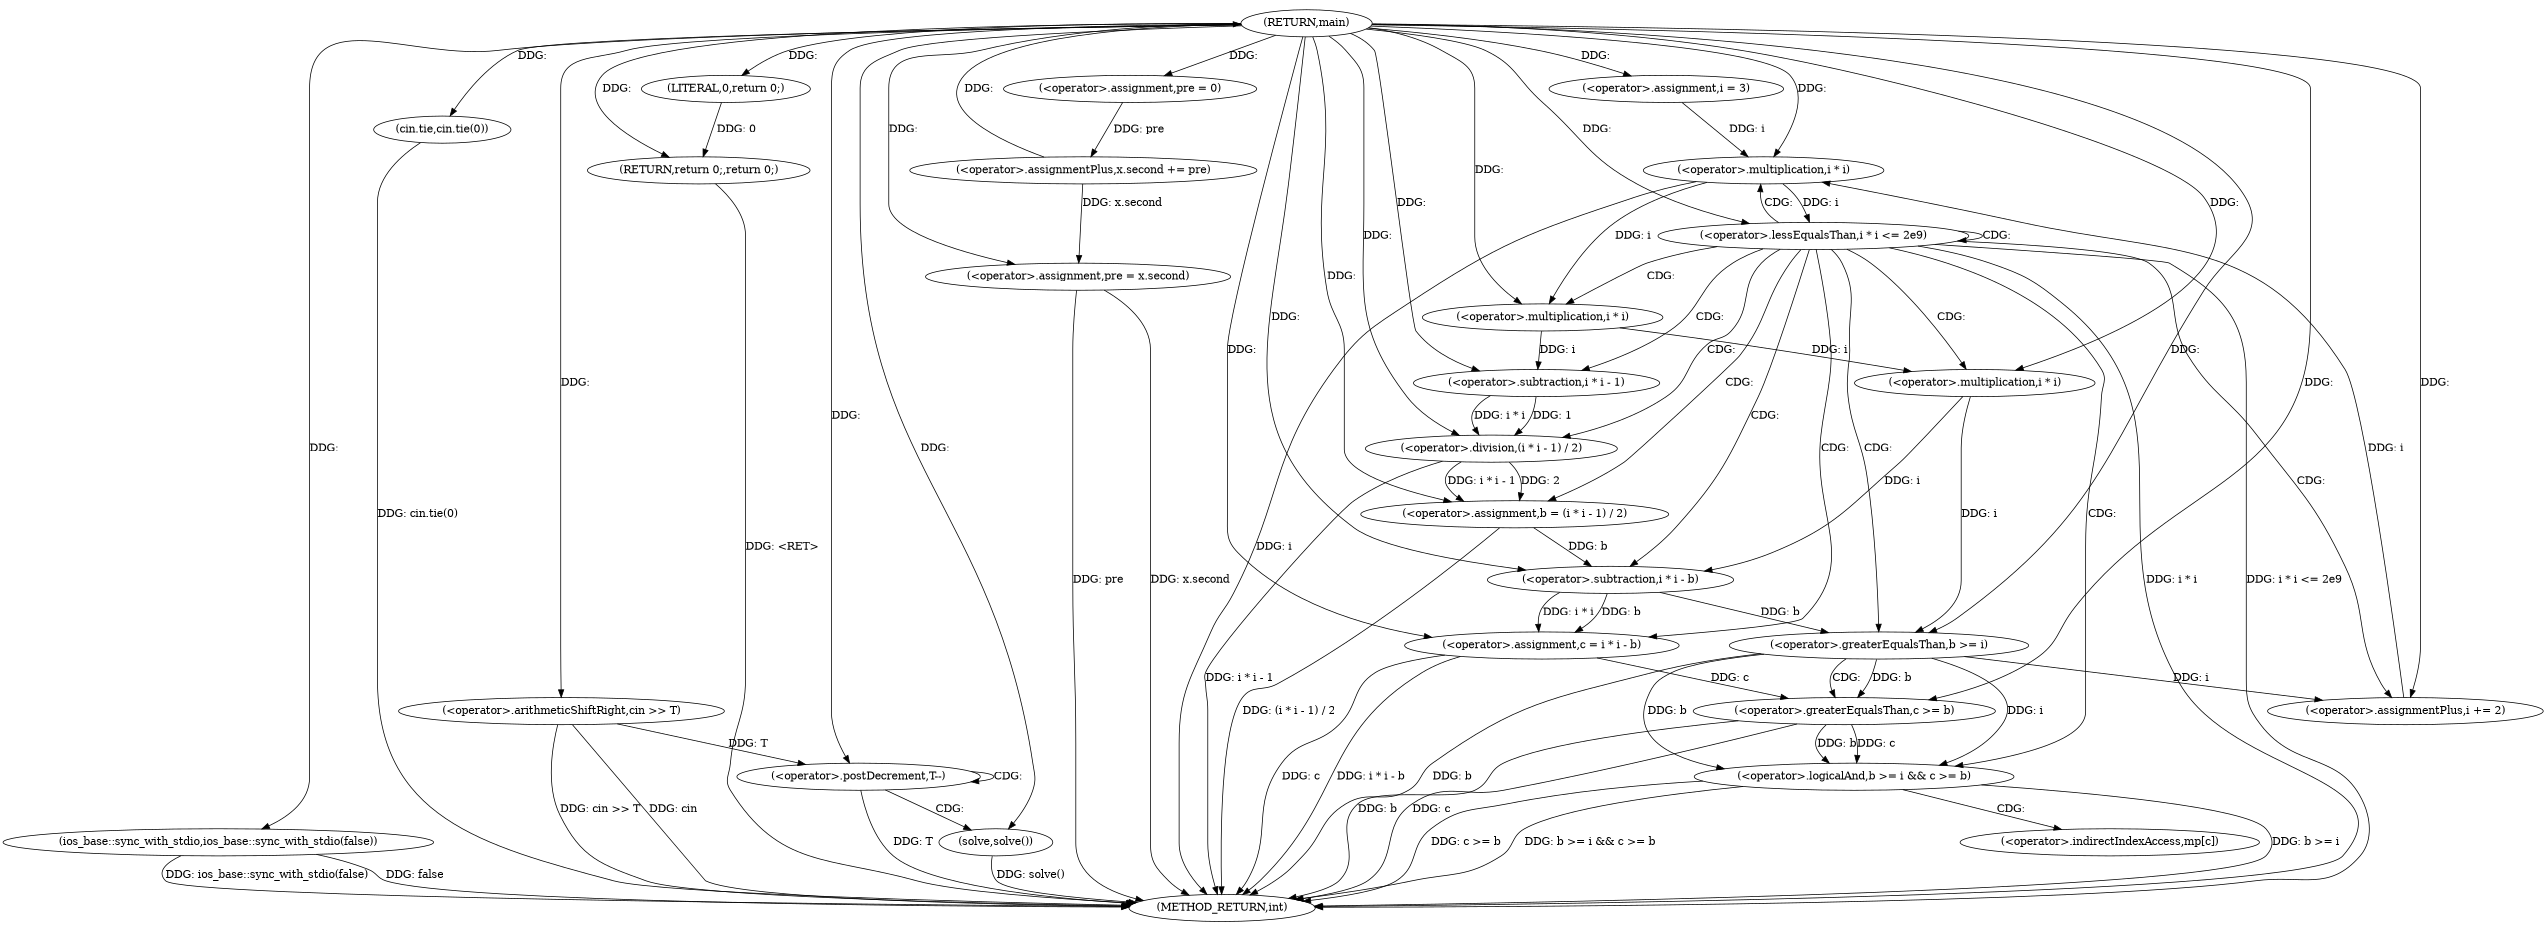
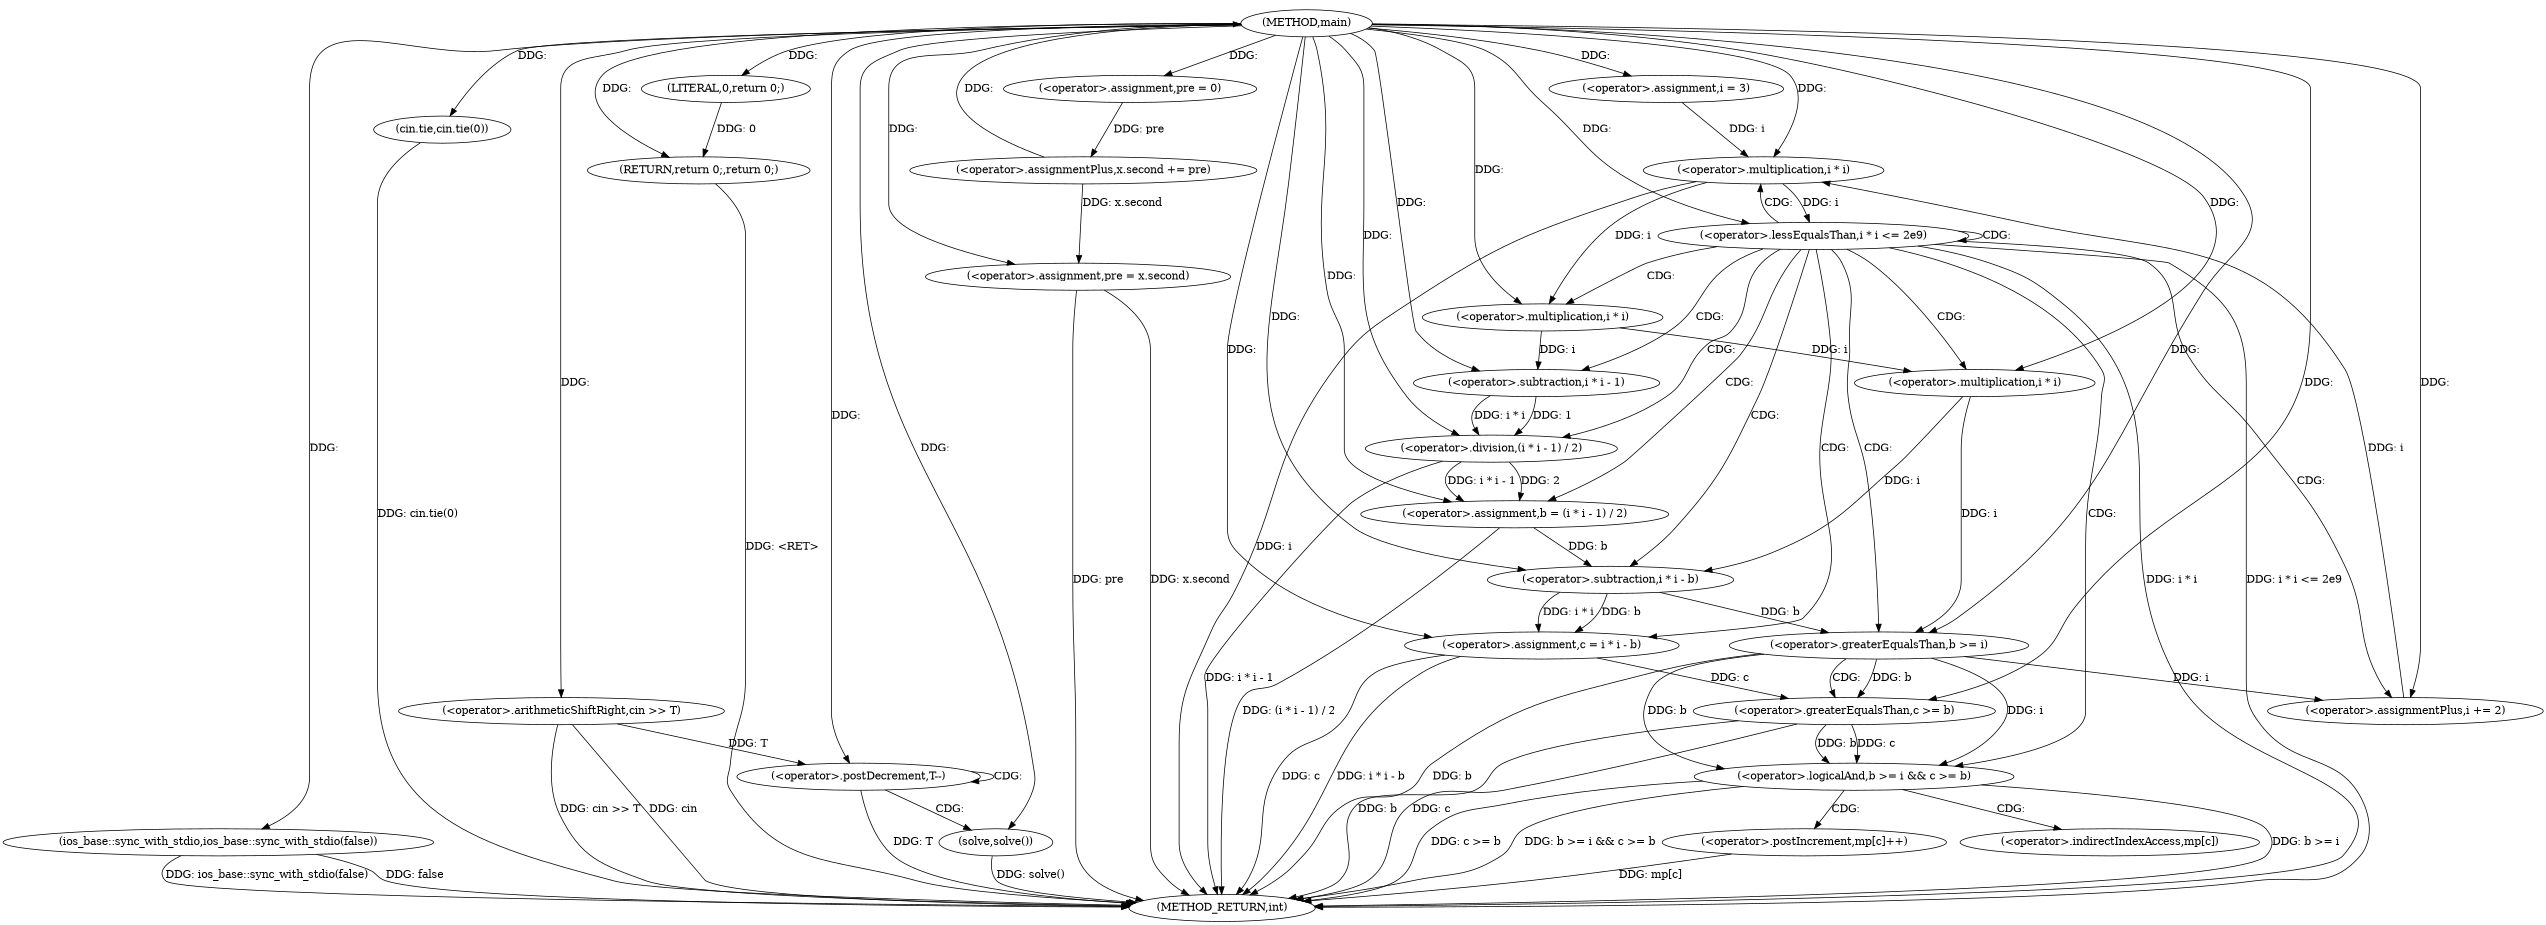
(1307, 23) -> (1307, 23)
none -> (1804, 842)
